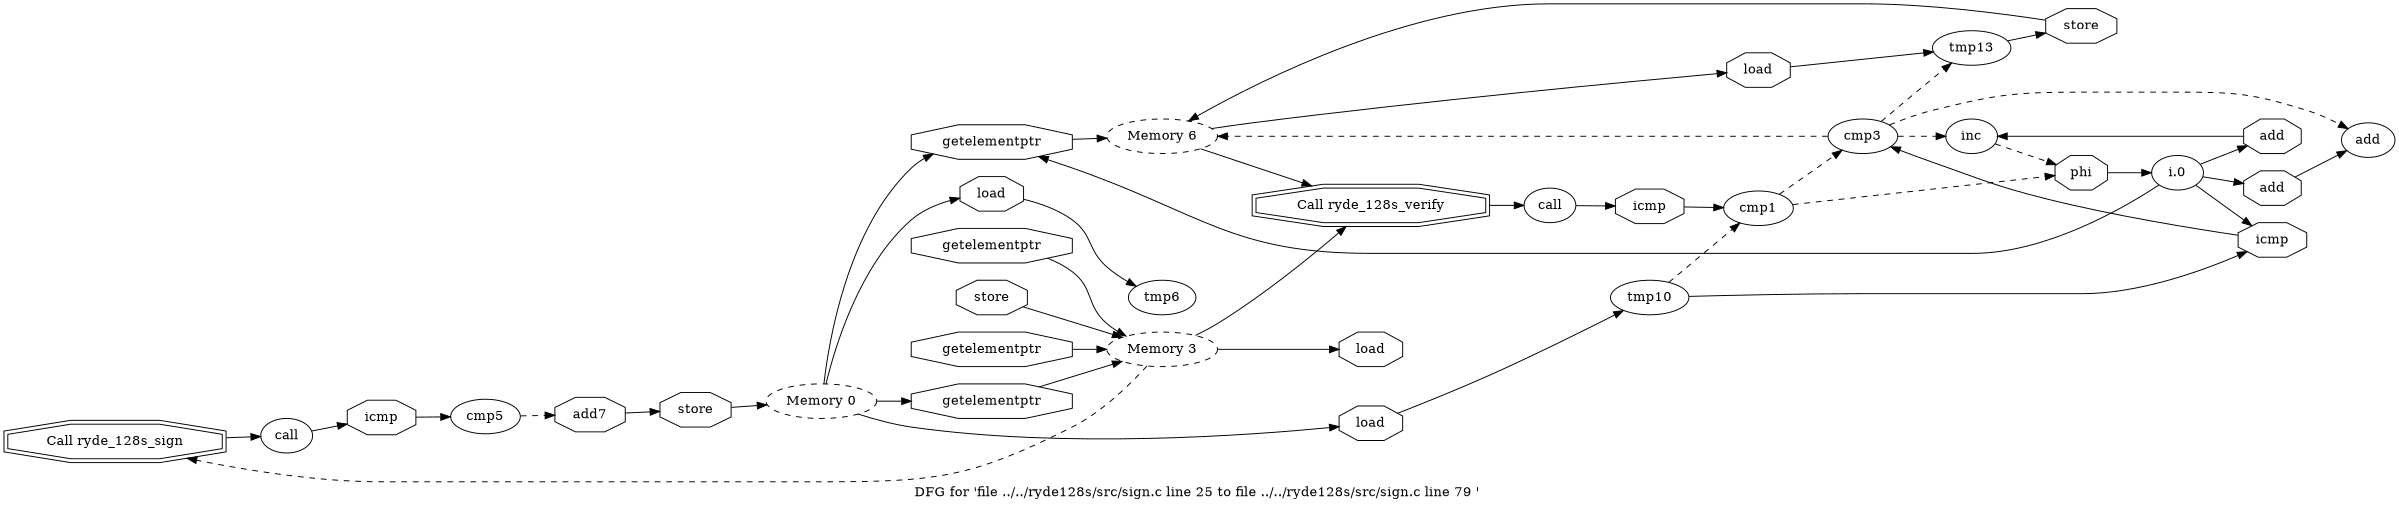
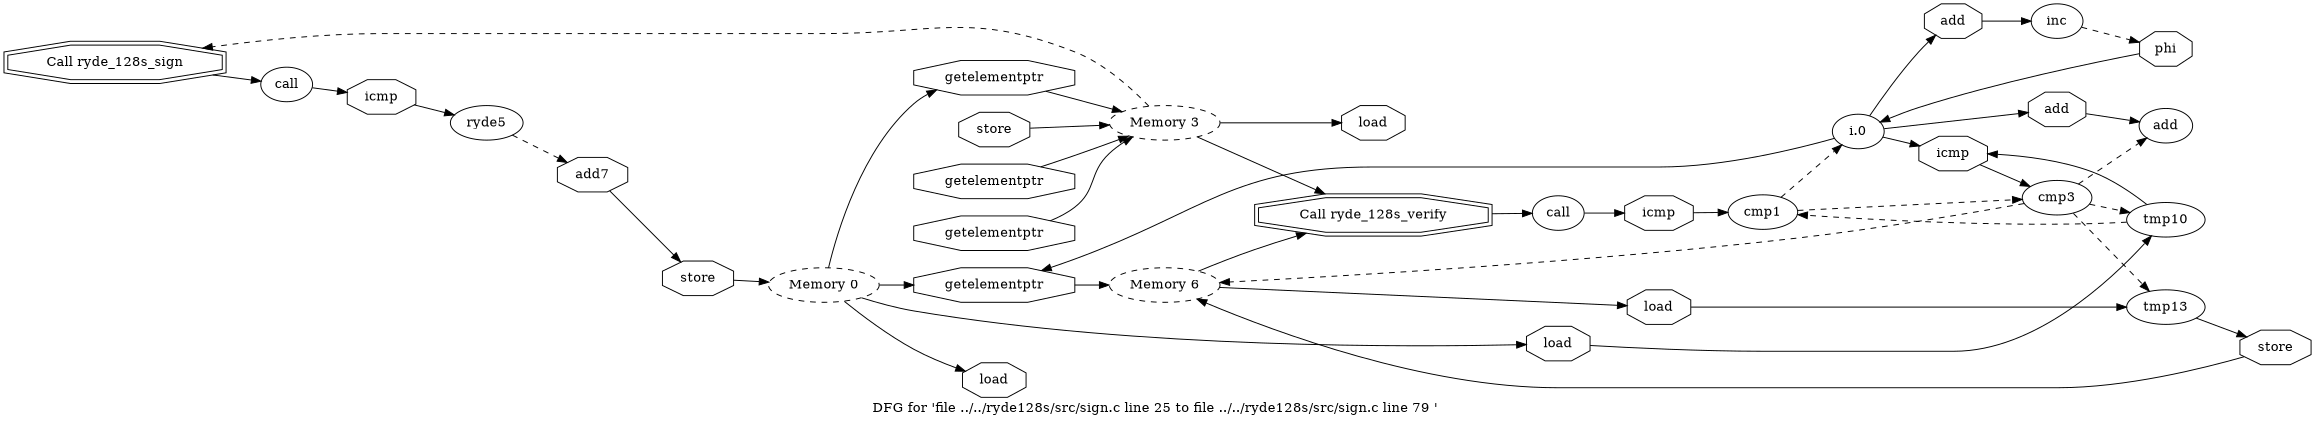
(1917, 136) -> (2105, 207)
(1919, 191) -> (1808, 174)
(1162, 298) -> none
(485, 417) -> (487, 123)
